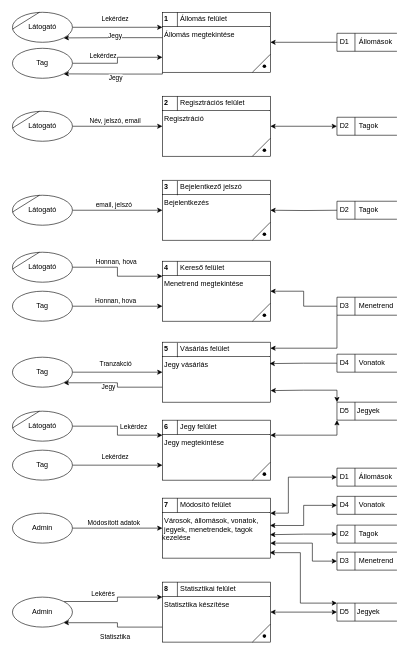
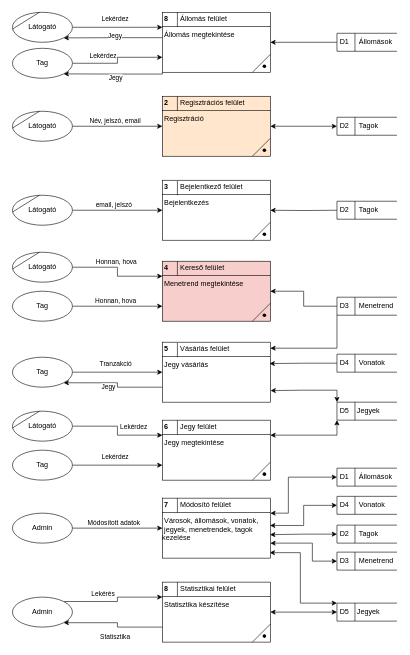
(199, 21) -> (199, 21)
(216, 126) -> (216, 126)
(209, 189) -> (210, 189)
(216, 291) -> (216, 291)
